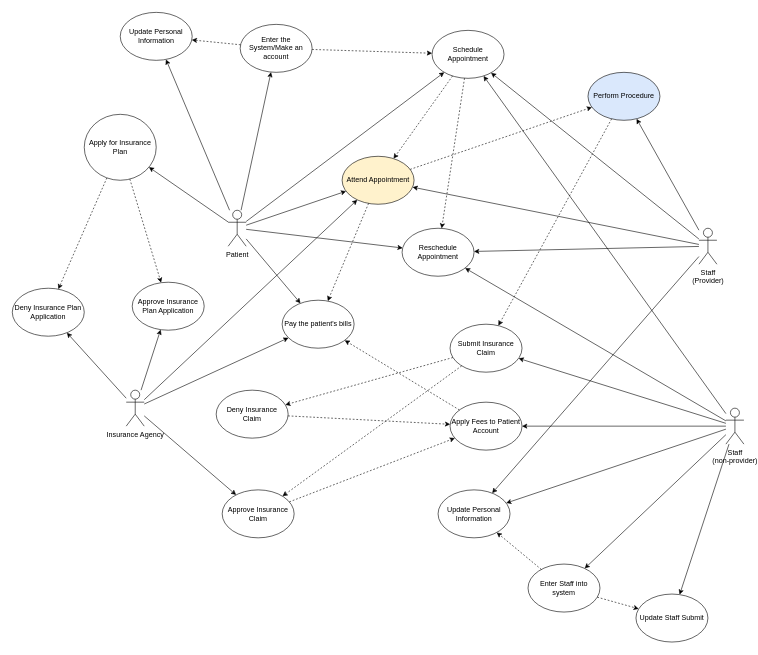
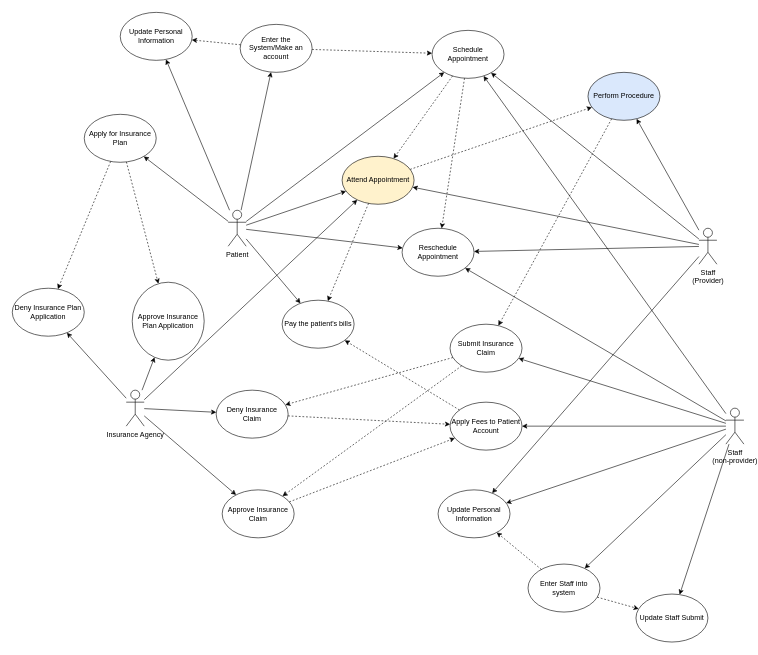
(120, 147) -> (120, 138)
(168, 306) -> (168, 321)
(215, 372) -> (204, 412)
